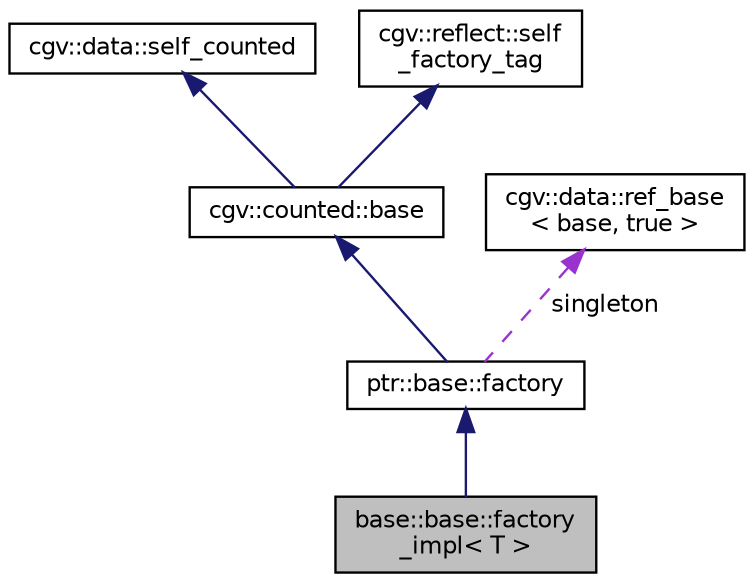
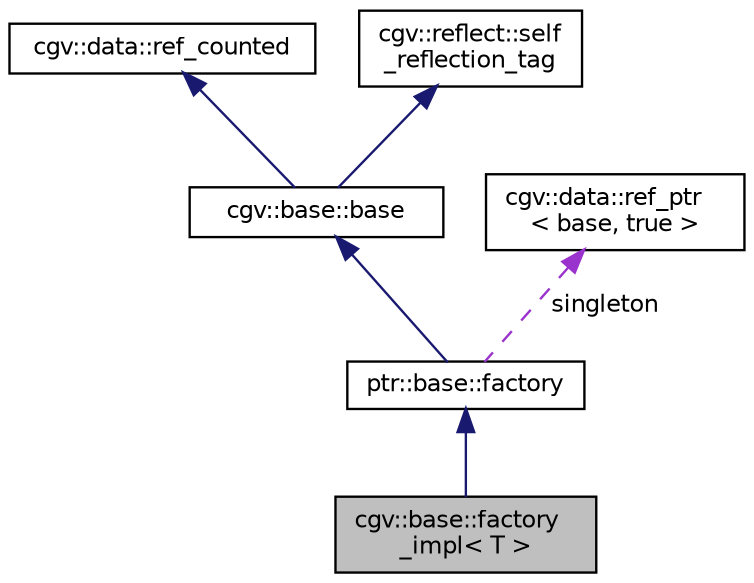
(162, 49) -> (162, 49)
(471, 49) -> (471, 49)
(317, 212) -> (317, 212)
(615, 212) -> (615, 212)
(466, 535) -> (466, 535)
